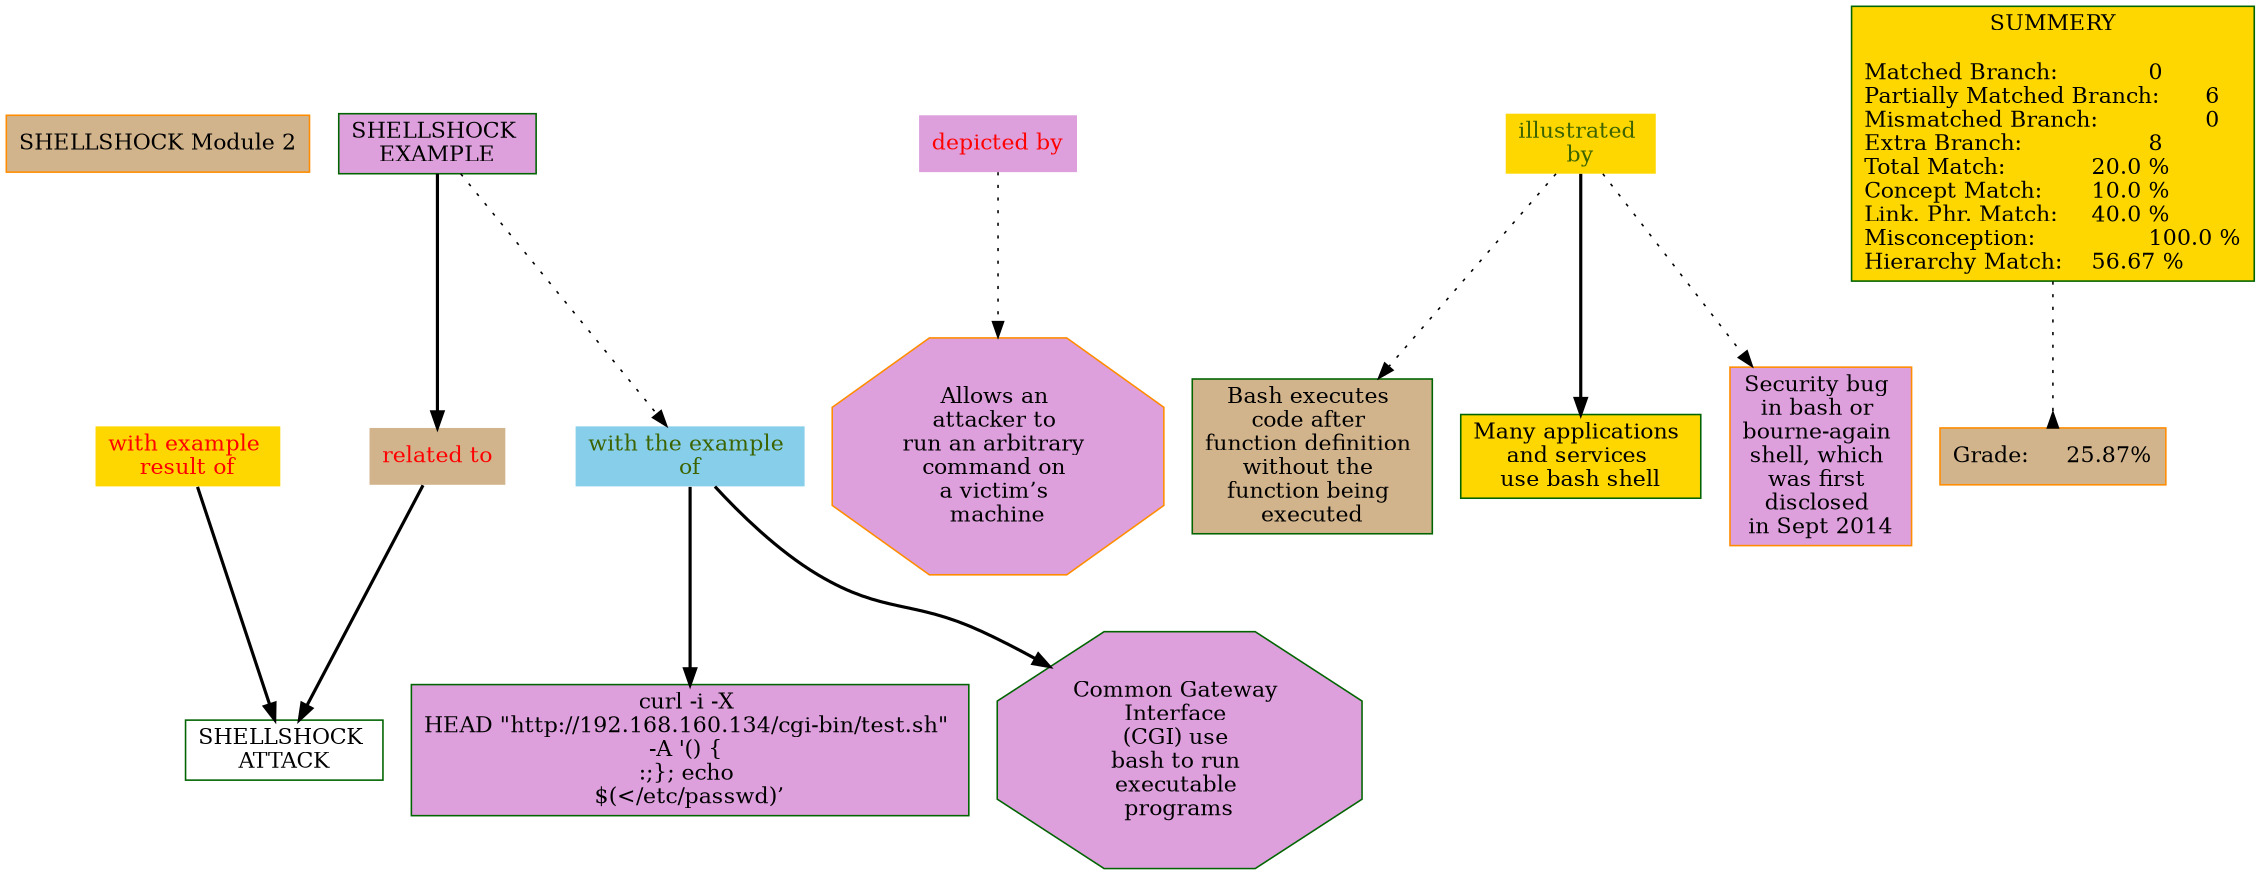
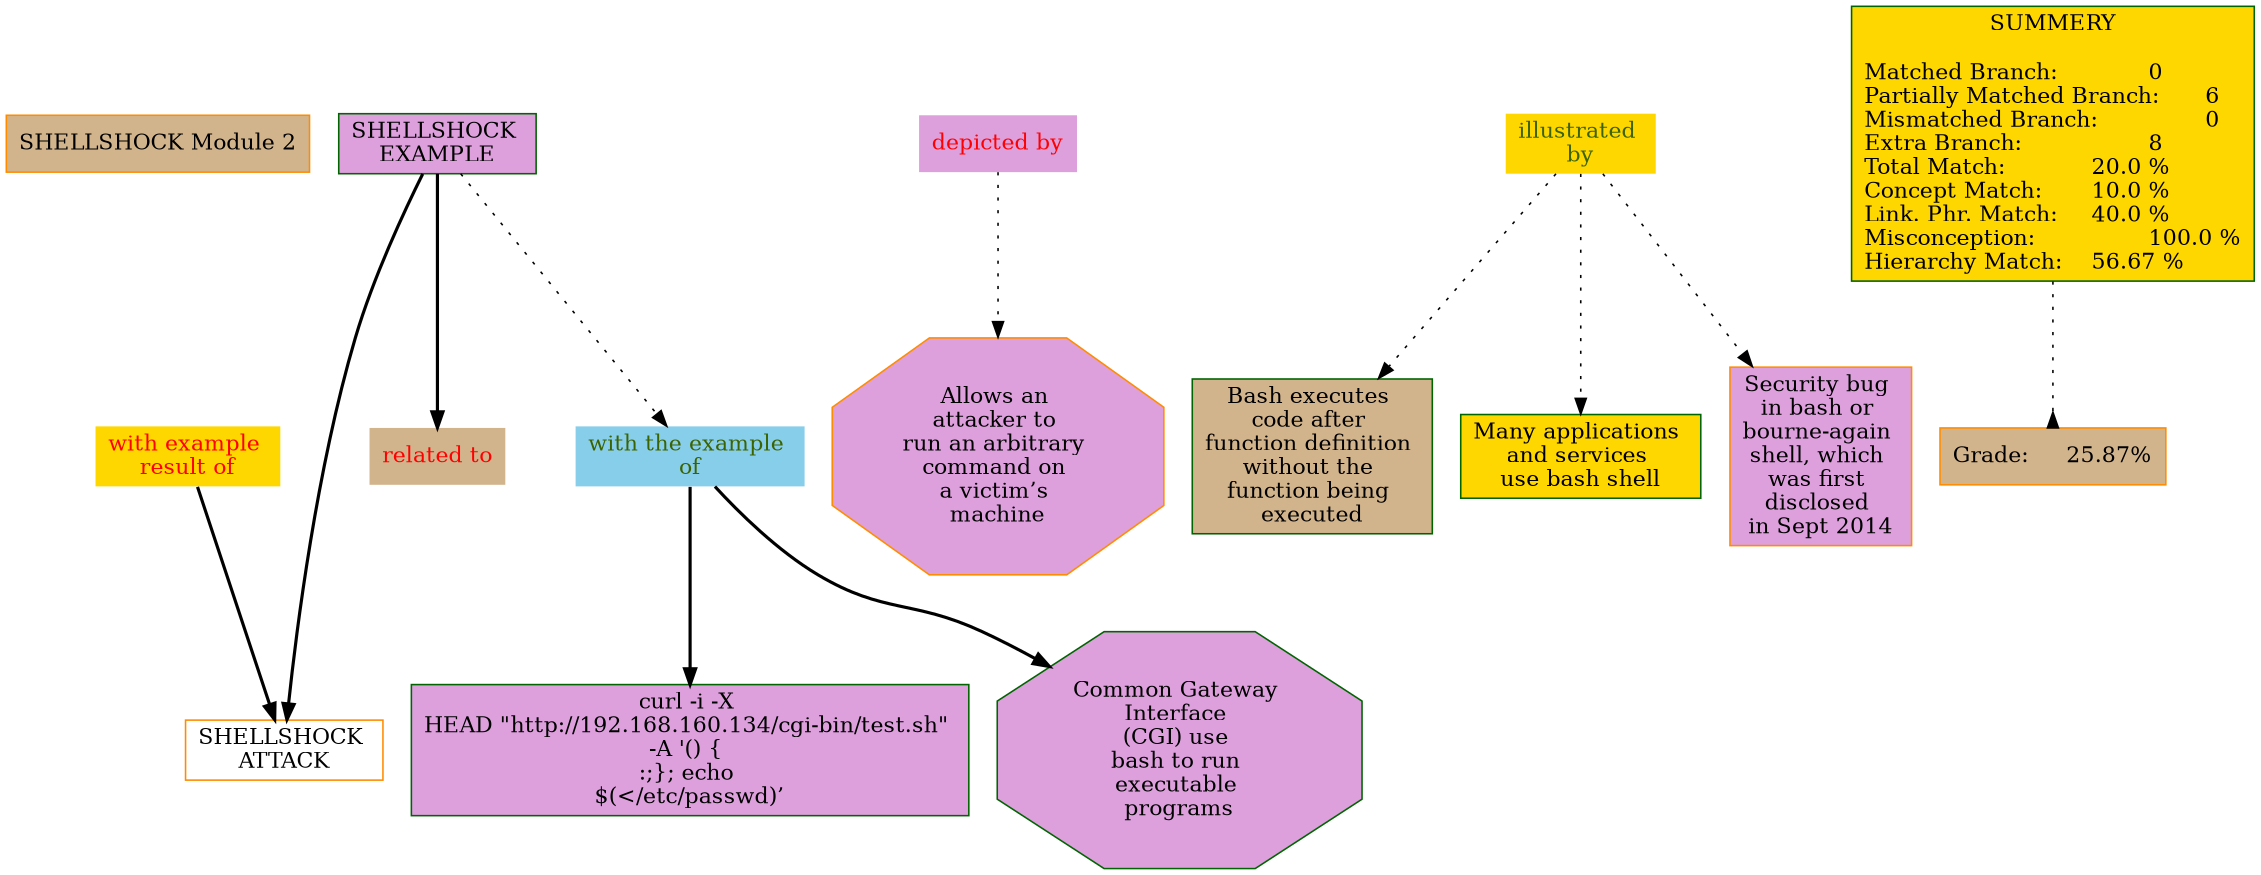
(1581, 286) -> (1581, 286)
(365, 595) -> (331, 432)
(284, 750) -> (284, 750)
